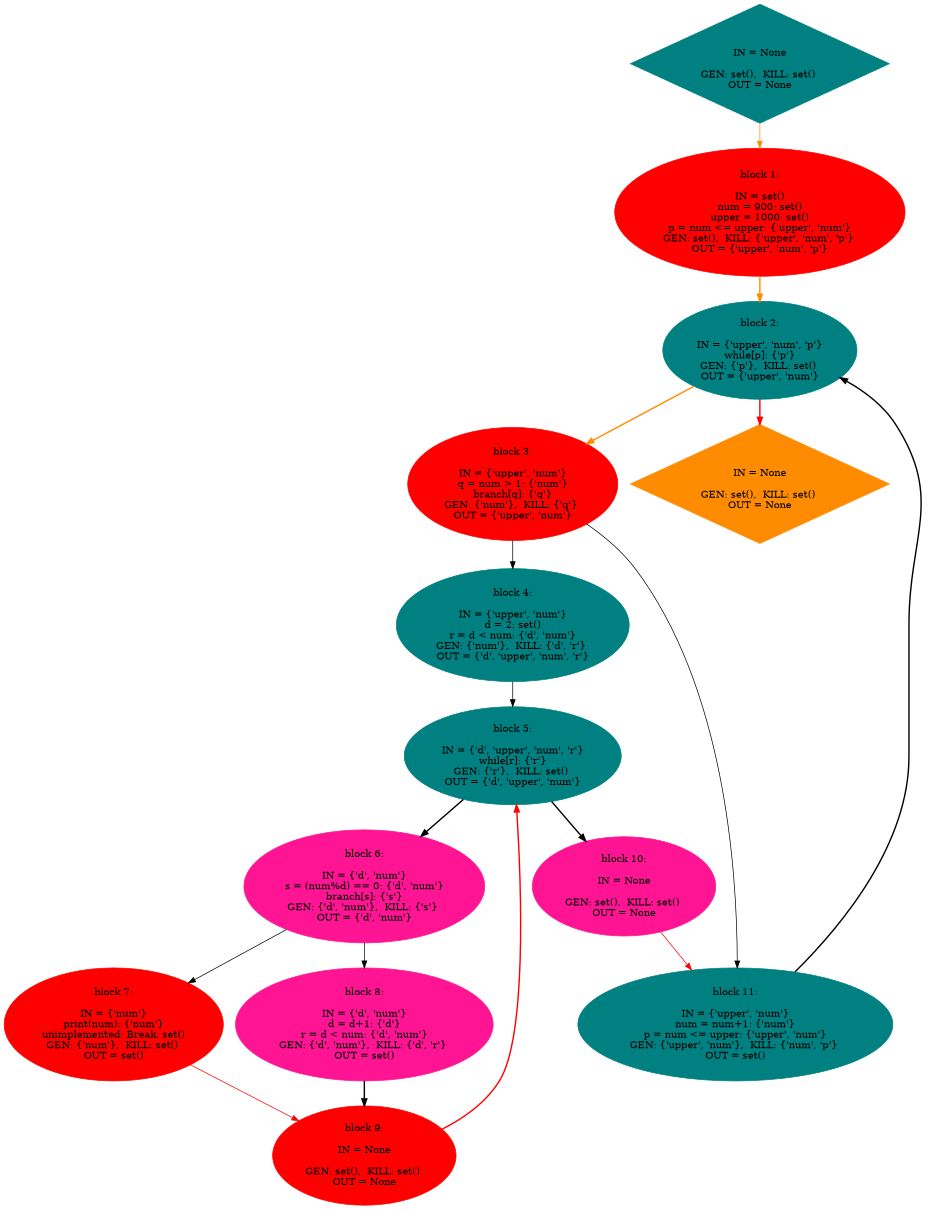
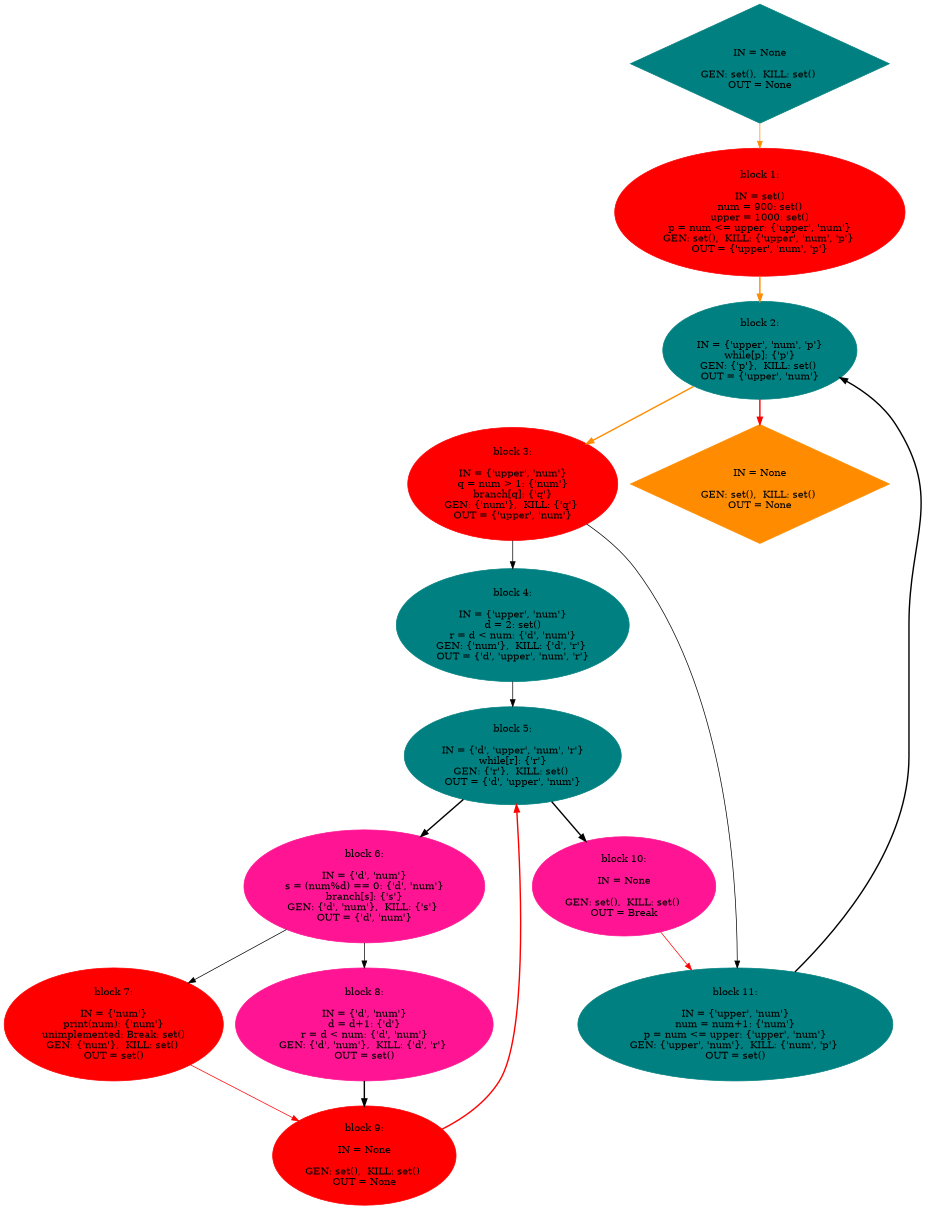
(624, 886) -> (624, 886)
